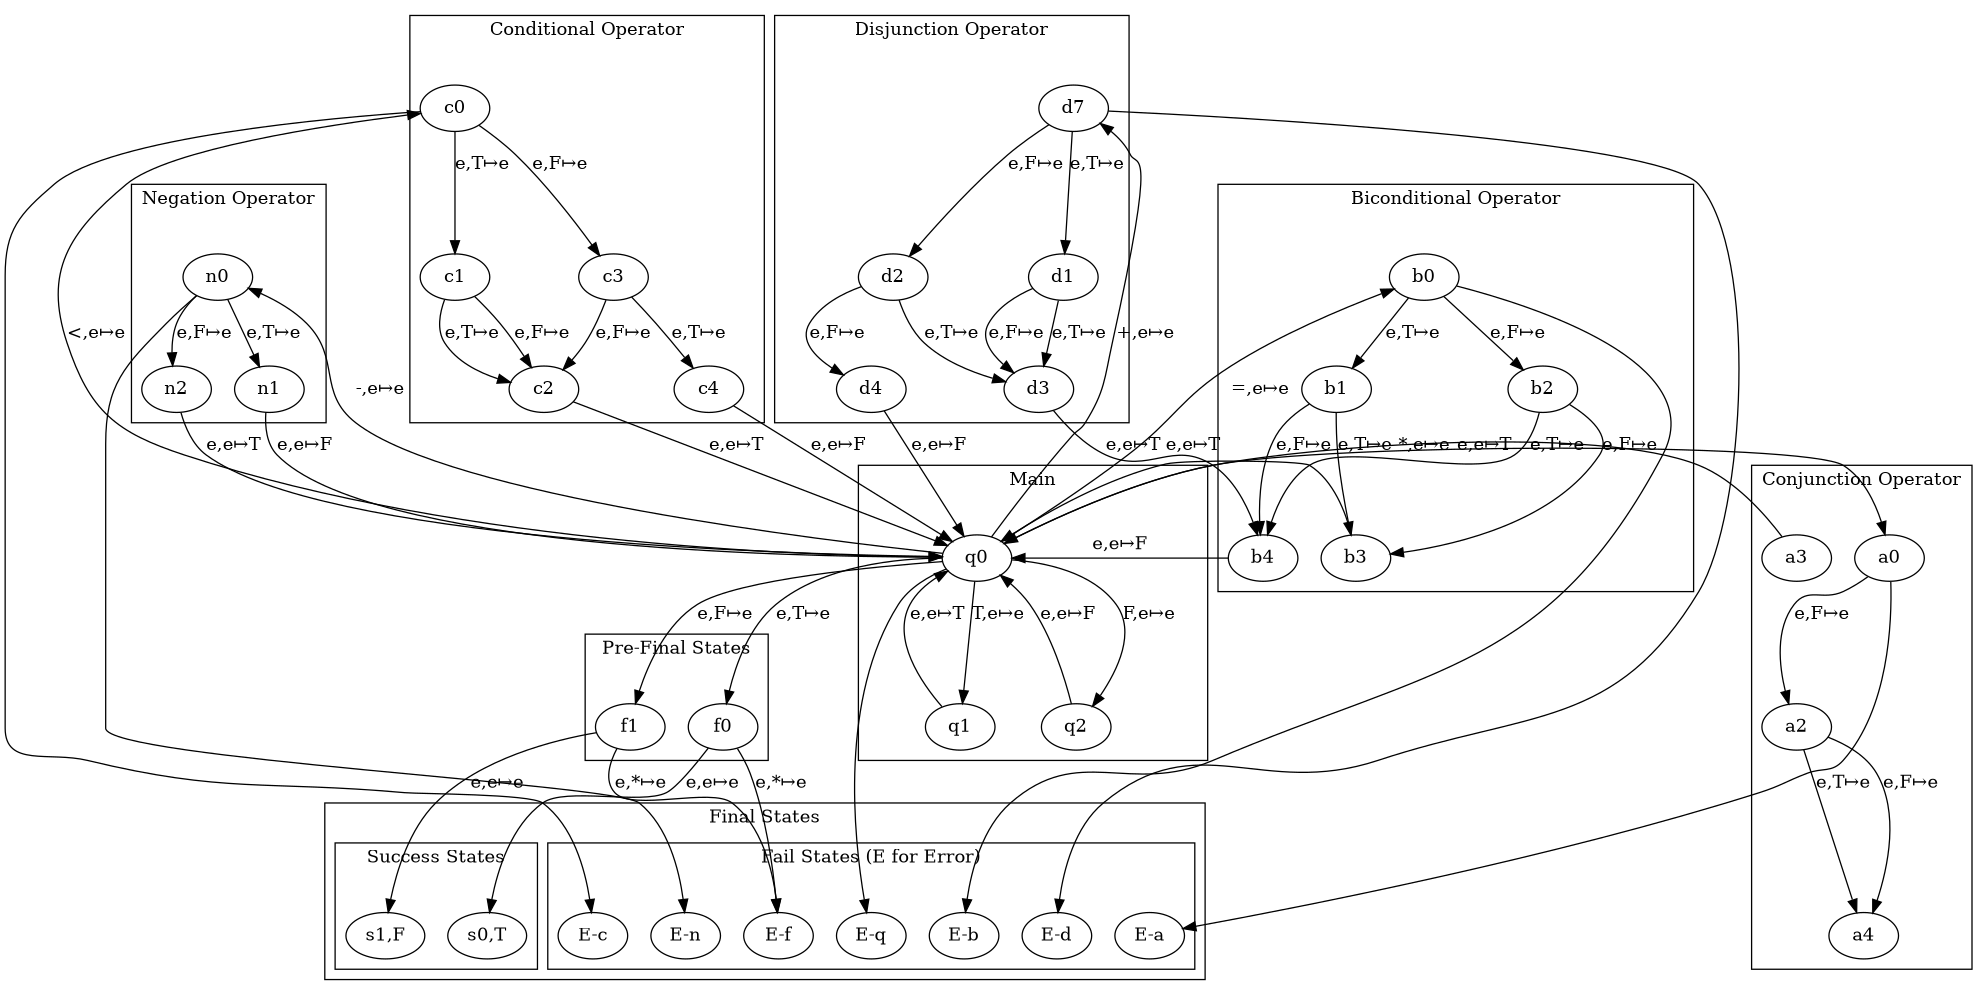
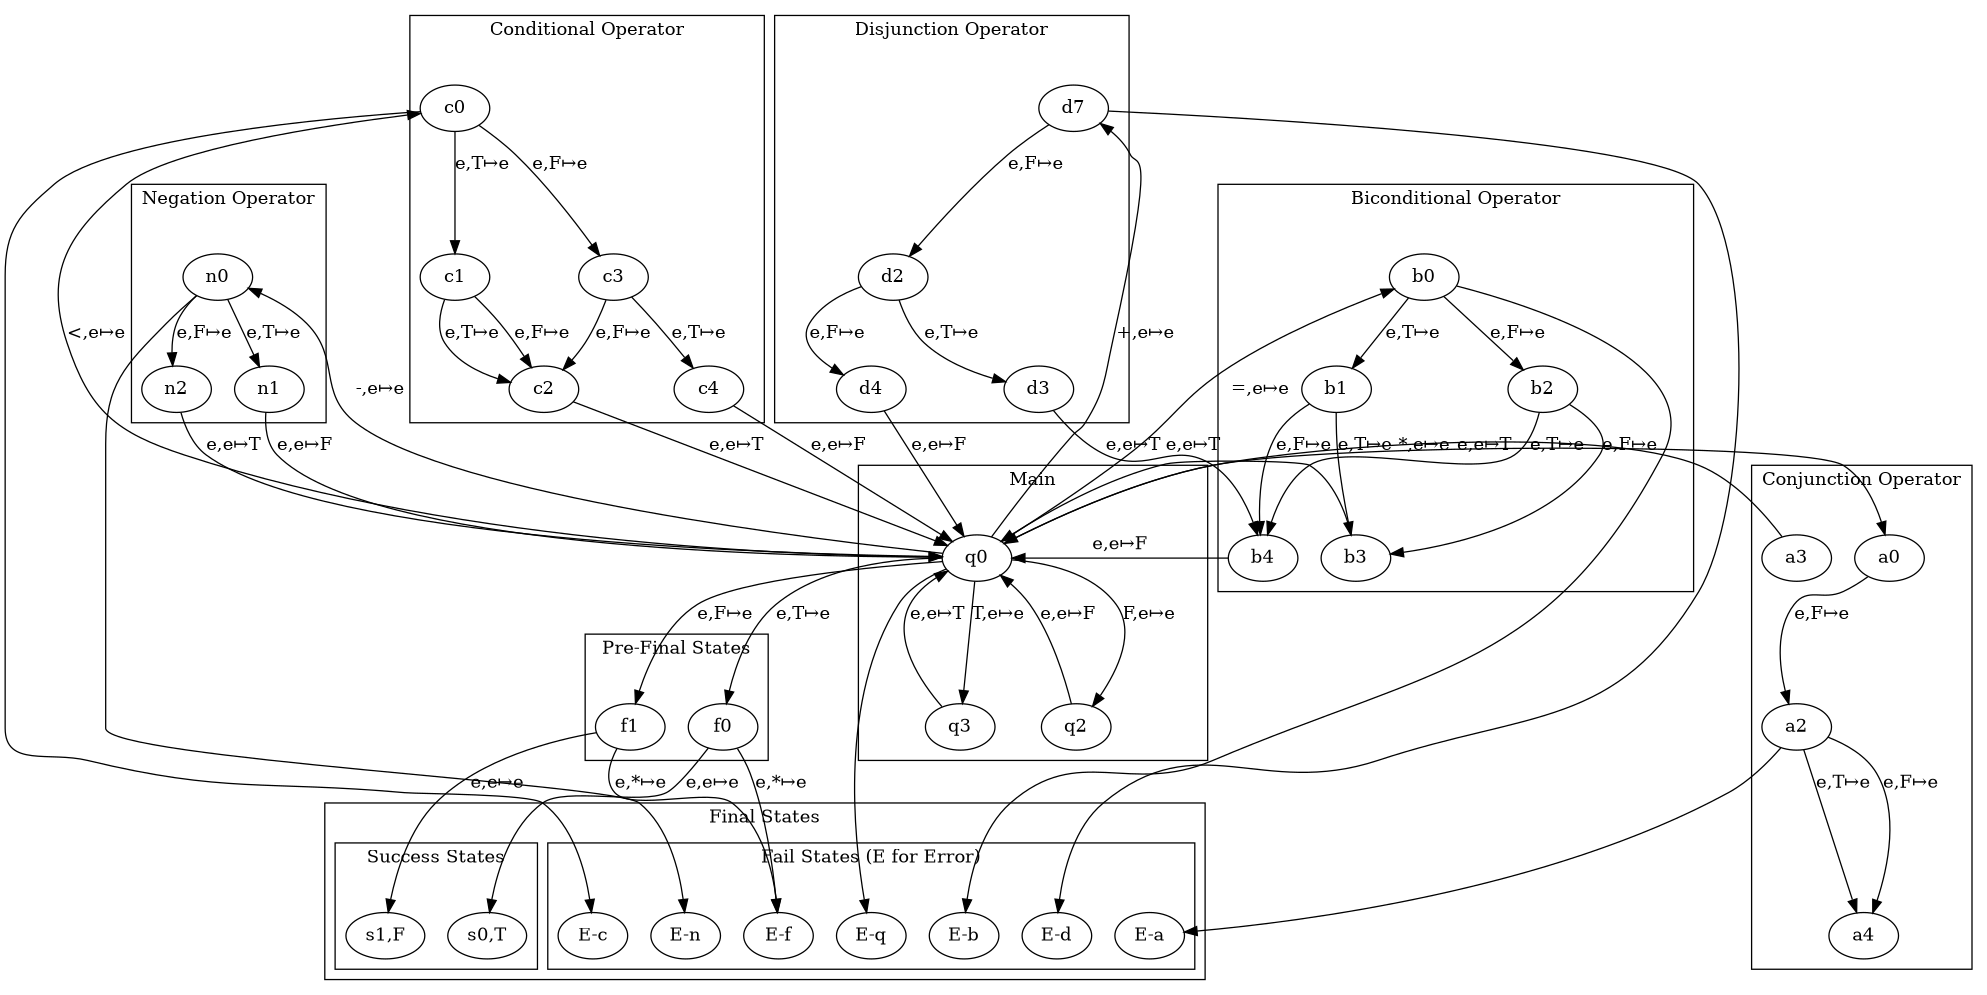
(1063, 277) -> none
(960, 727) -> (960, 727)
(1615, 834) -> (1503, 878)
